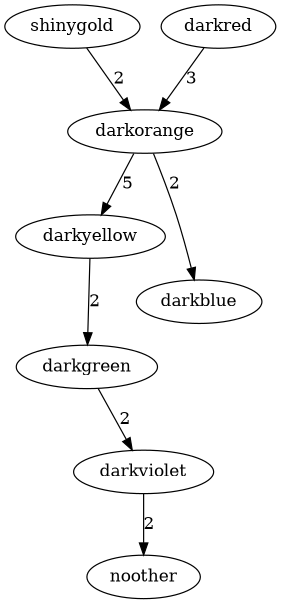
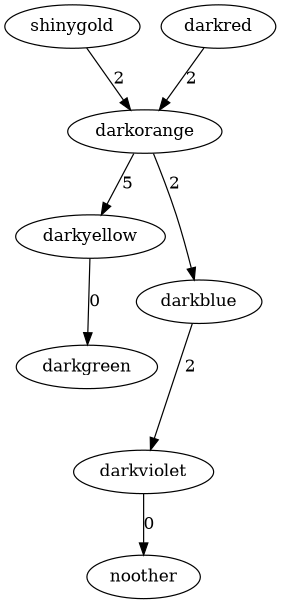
(192, 79) -> (192, 79)
(95, 302) -> (95, 302)
(112, 414) -> (173, 381)
(150, 524) -> (150, 524)
